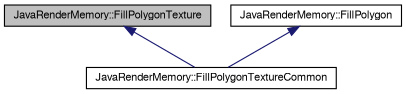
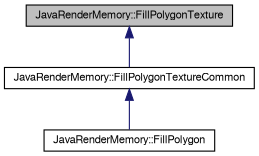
(259, 50) -> (129, 115)
